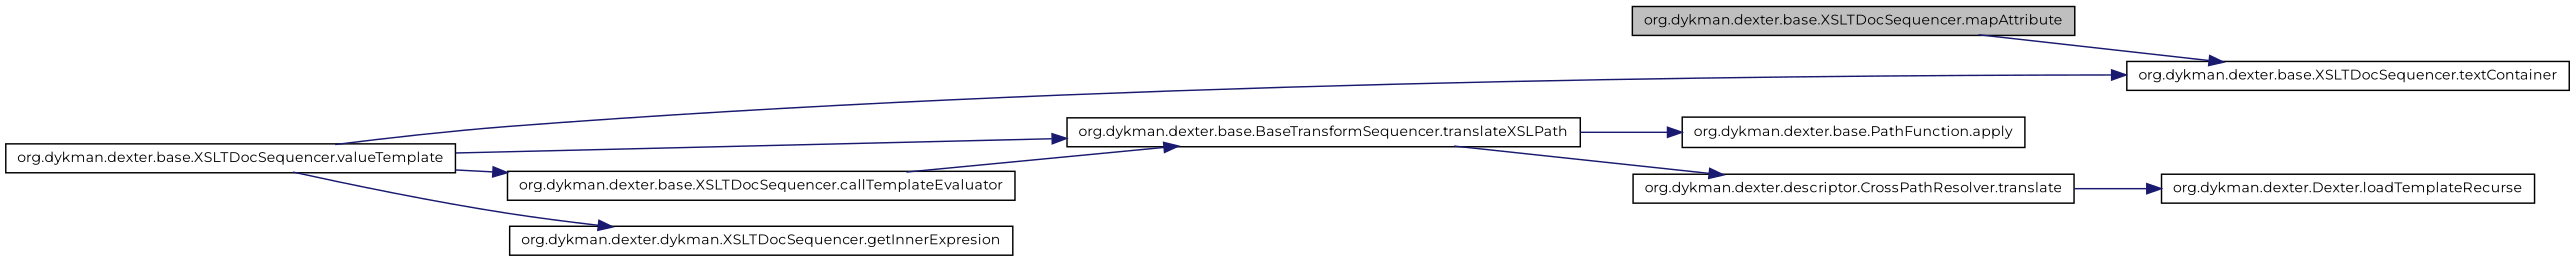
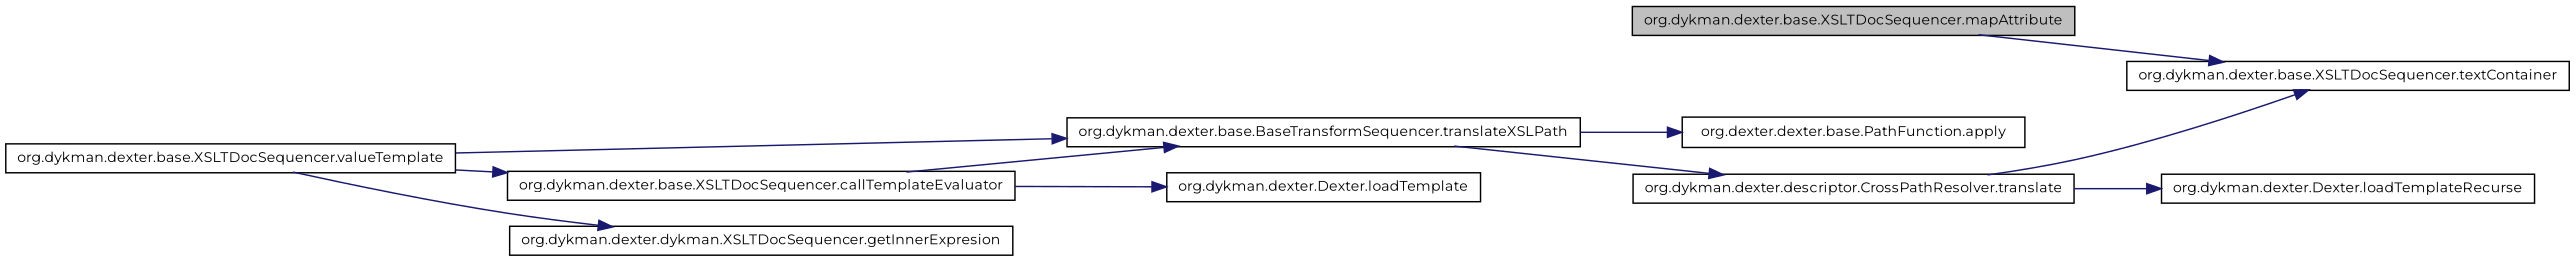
(1222, 89) -> (2143, 143)
(1854, 132) -> (1854, 132)
none -> (1324, 187)
